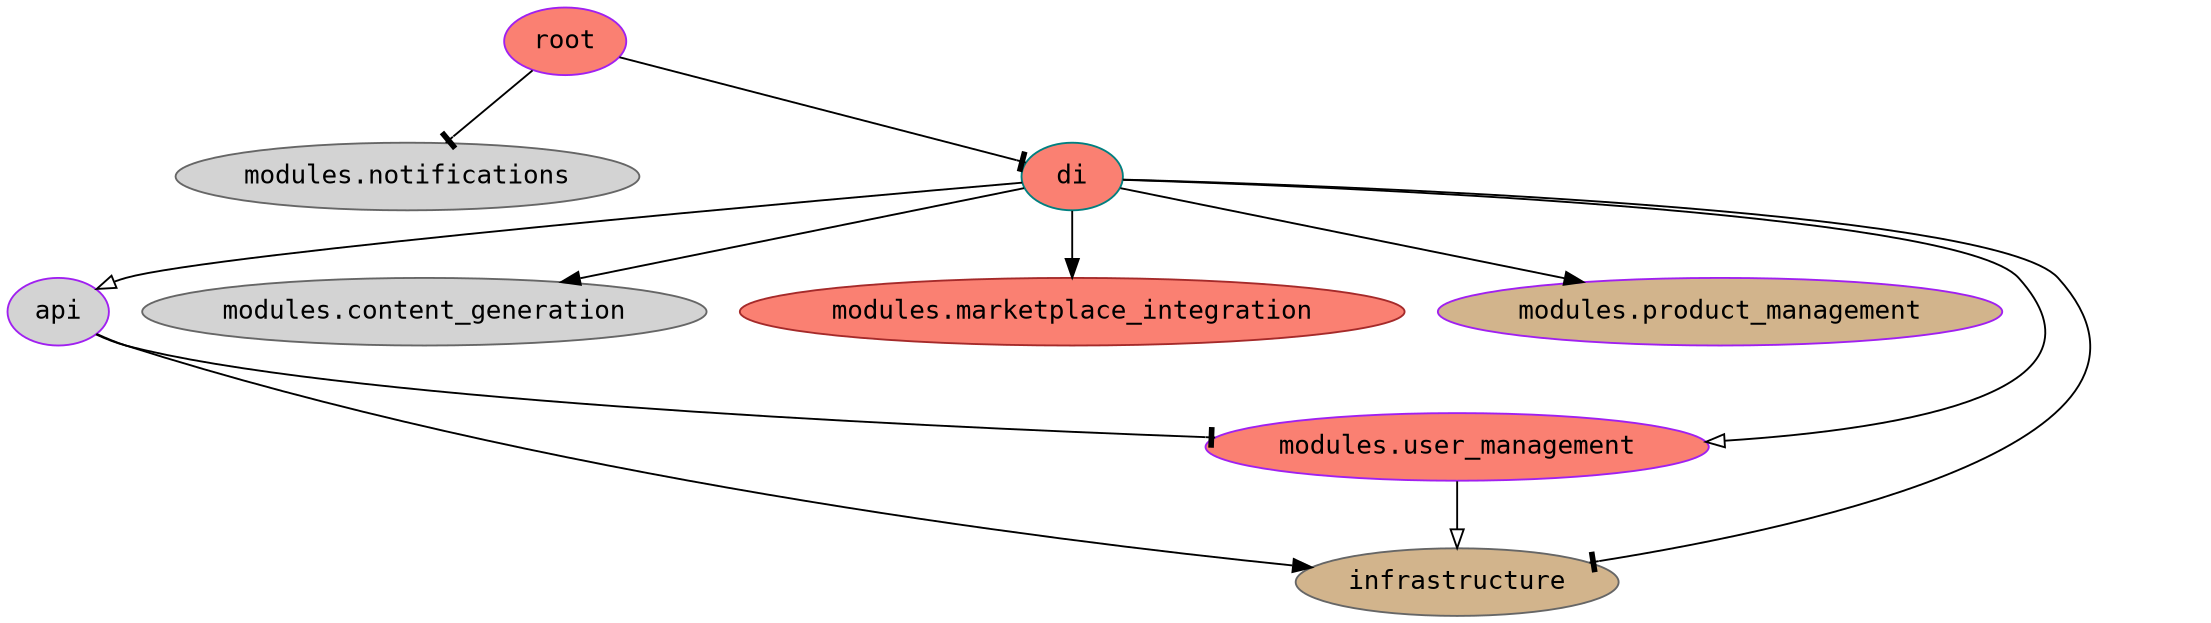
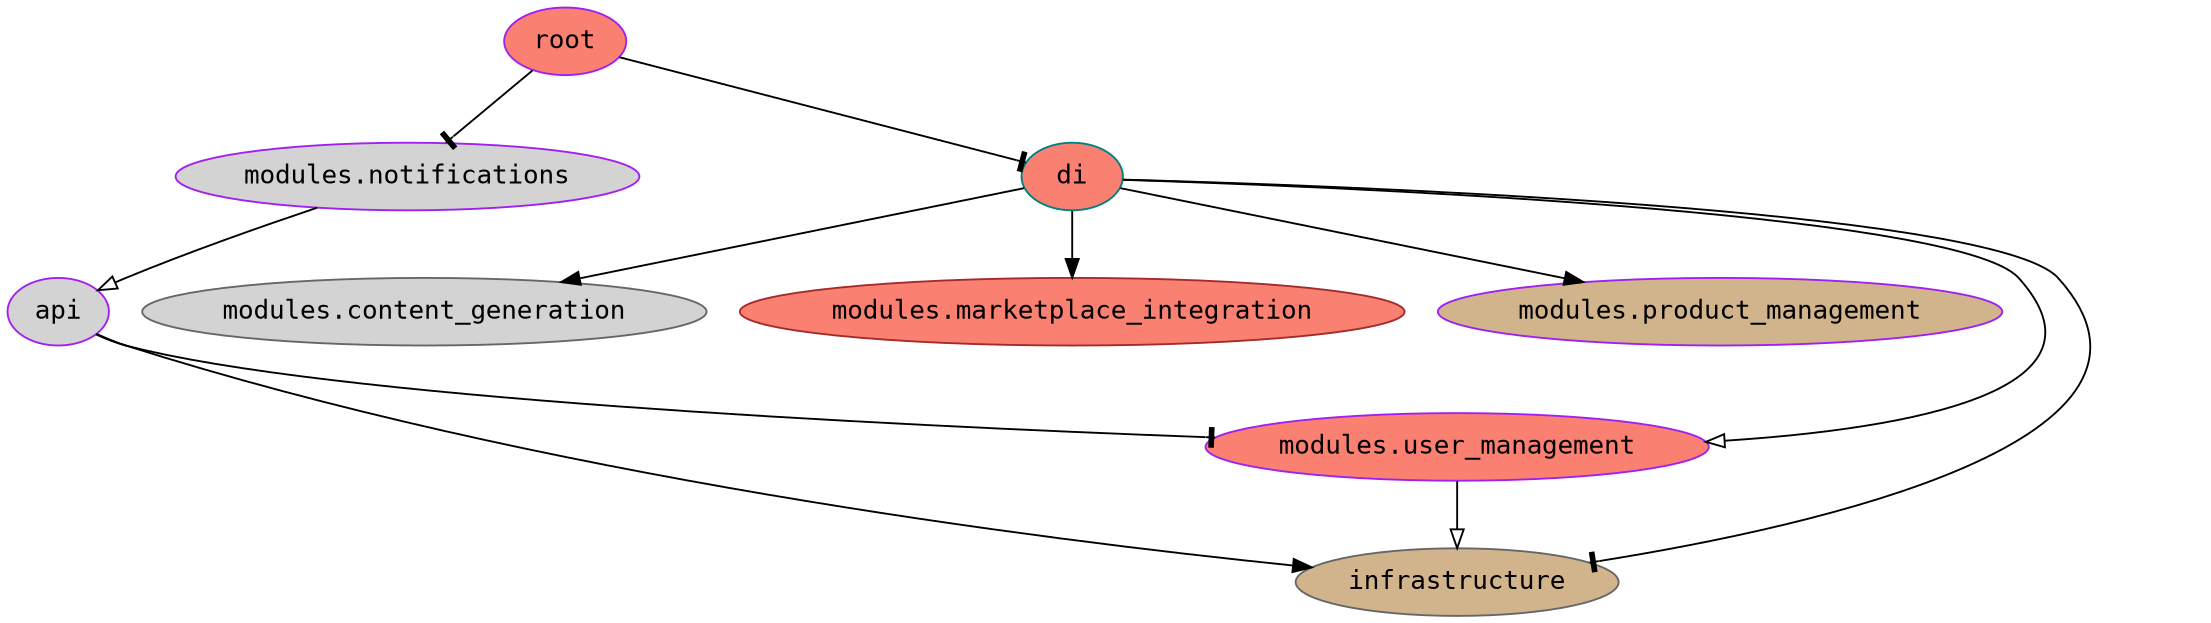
(407, 177) -> (407, 177)
(567, 224) -> (216, 243)
